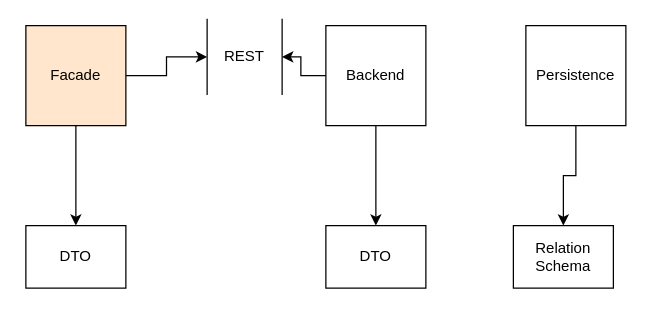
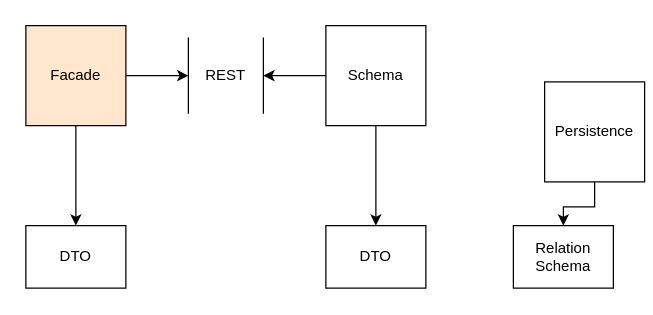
(244, 57) -> (226, 76)
(376, 76) -> (376, 76)
(576, 76) -> (594, 132)
